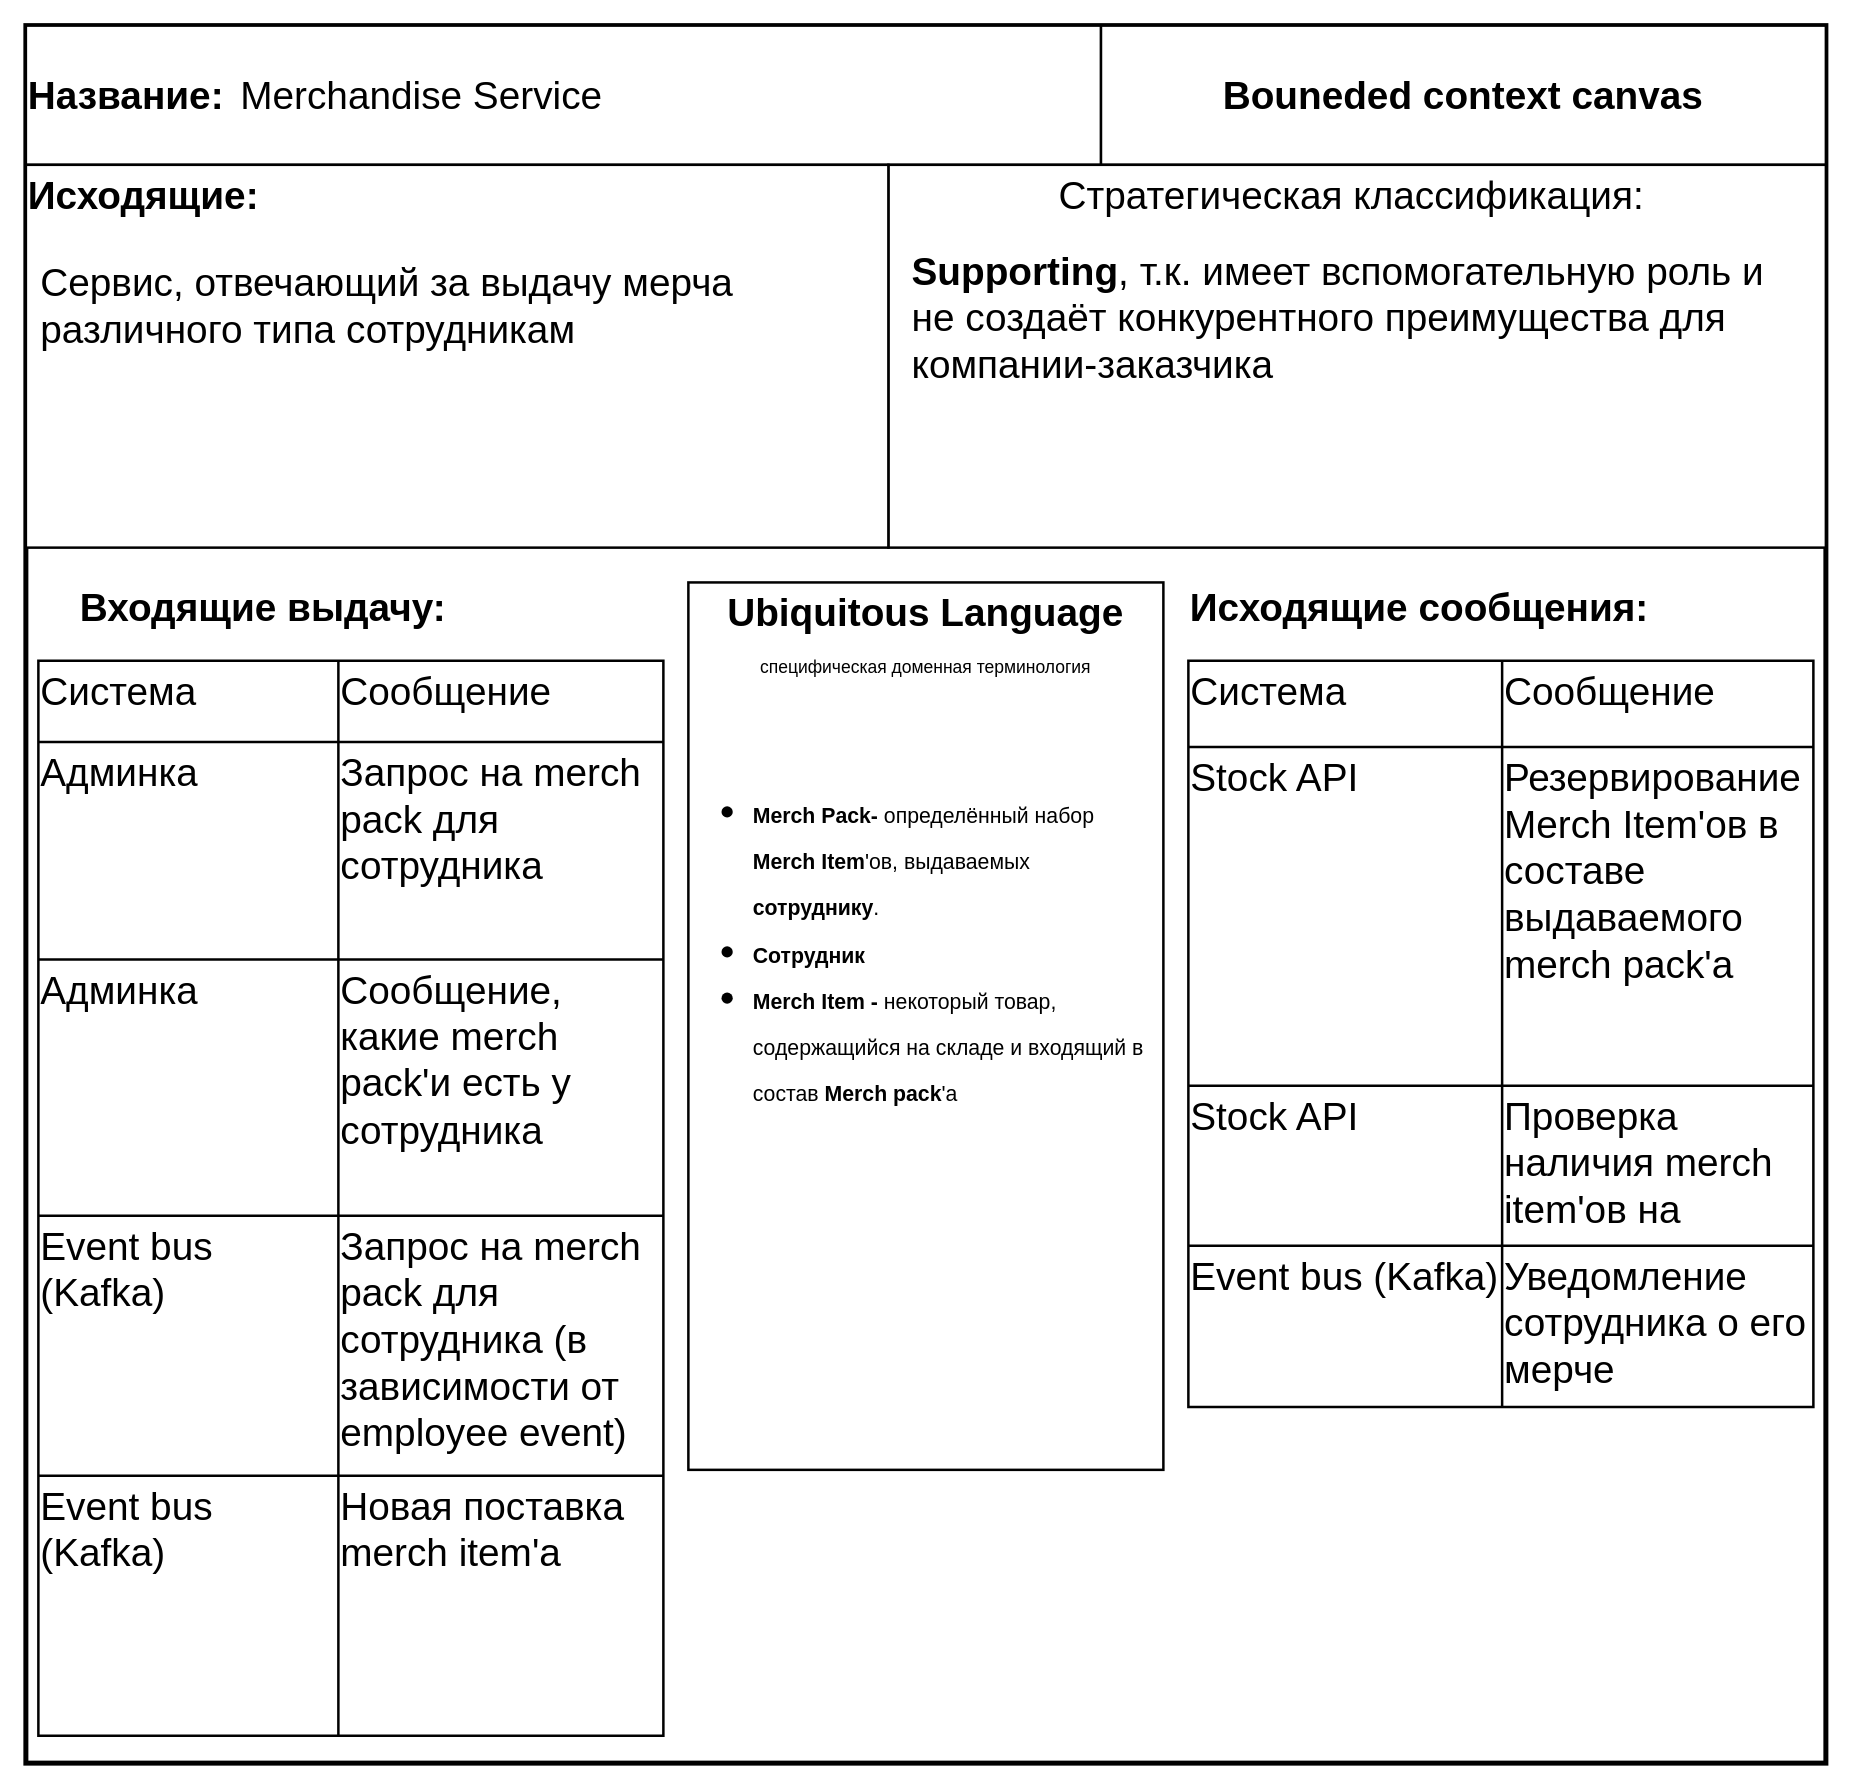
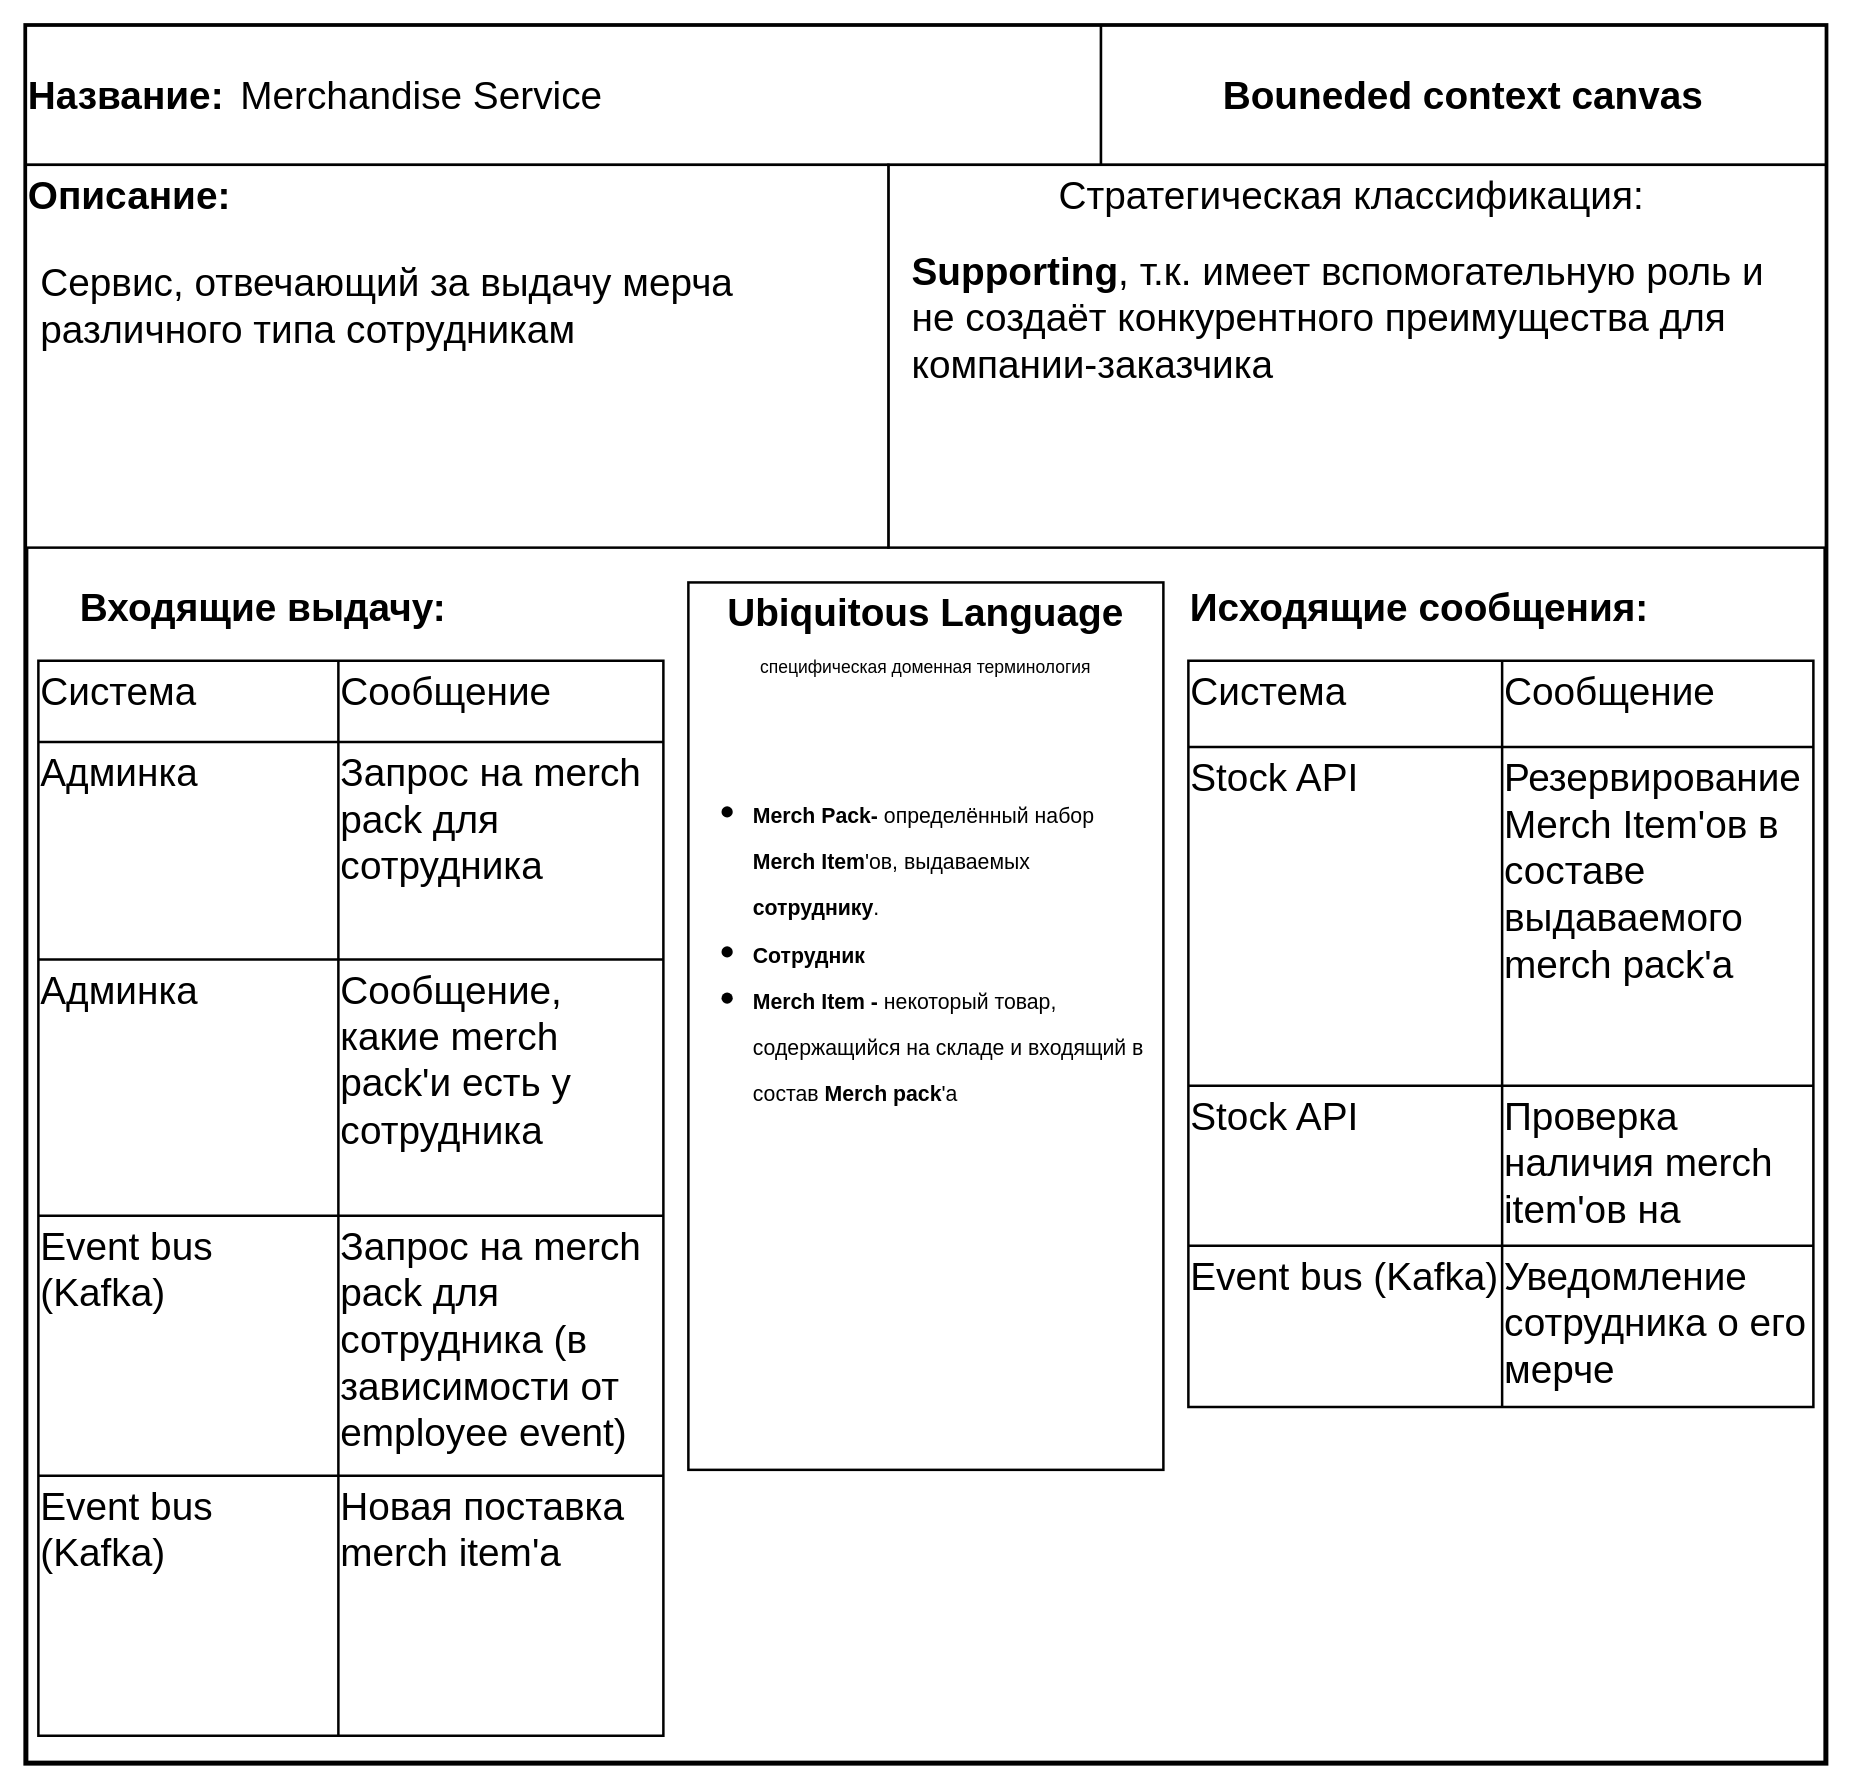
(68, 182) -> (64, 182)
